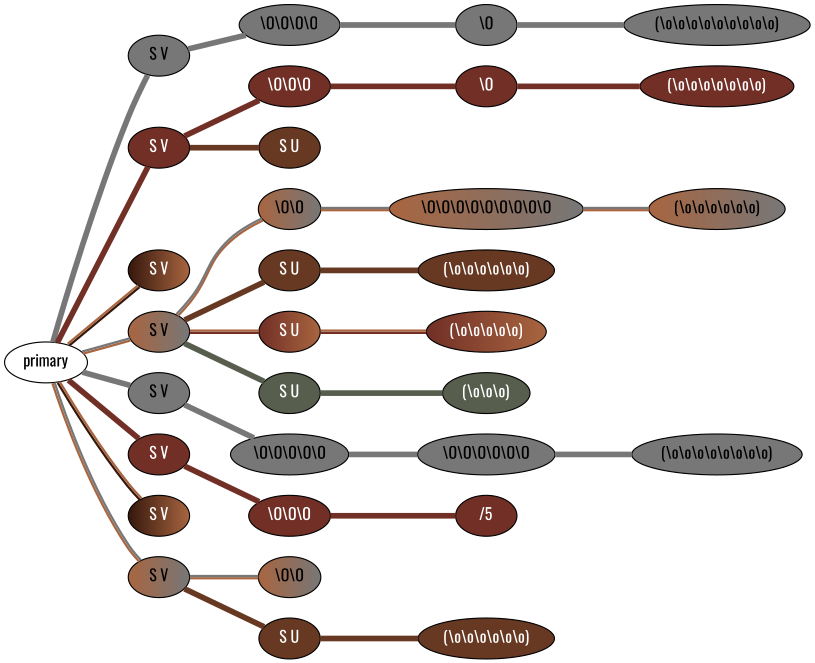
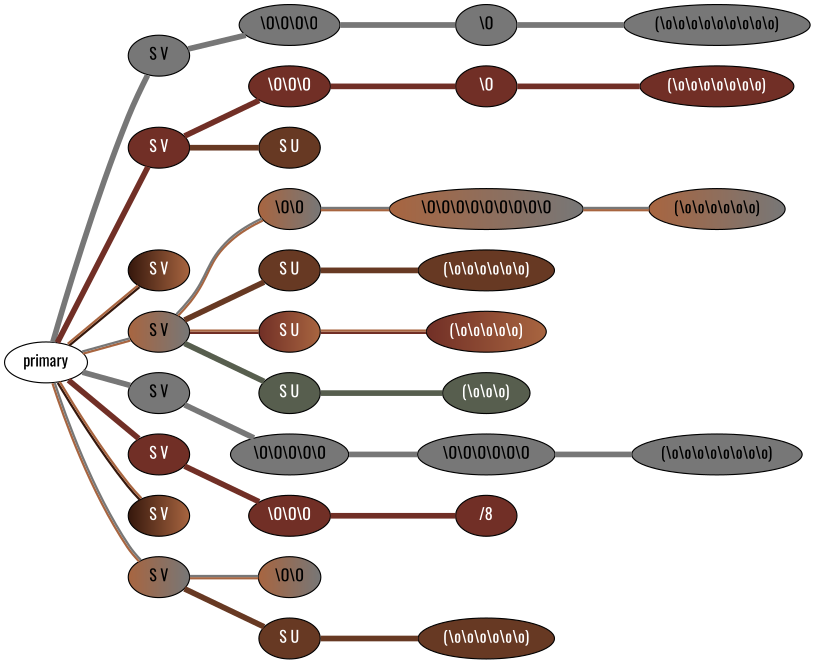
(486, 516) -> (486, 516)
